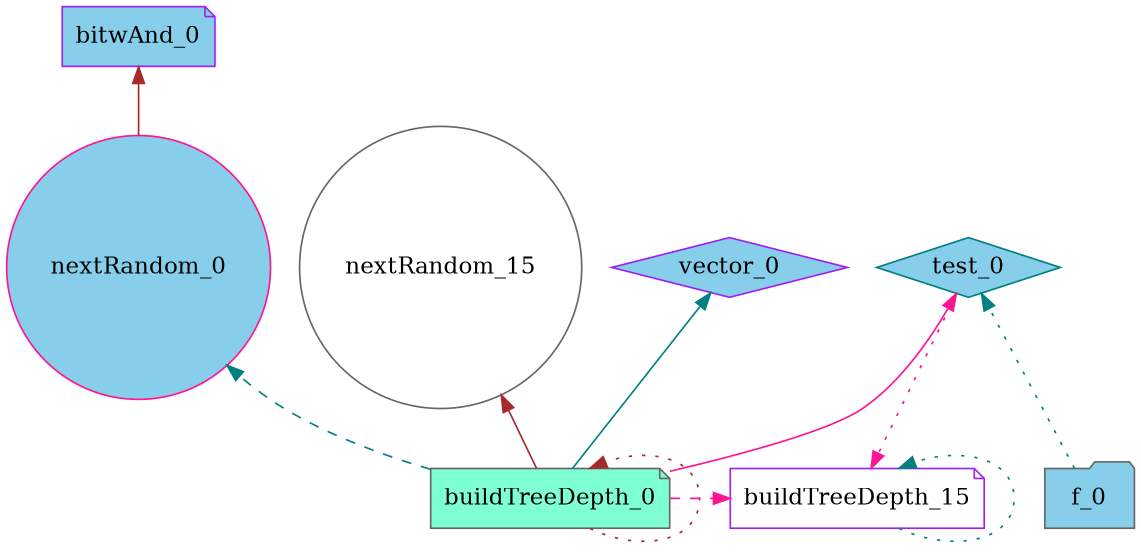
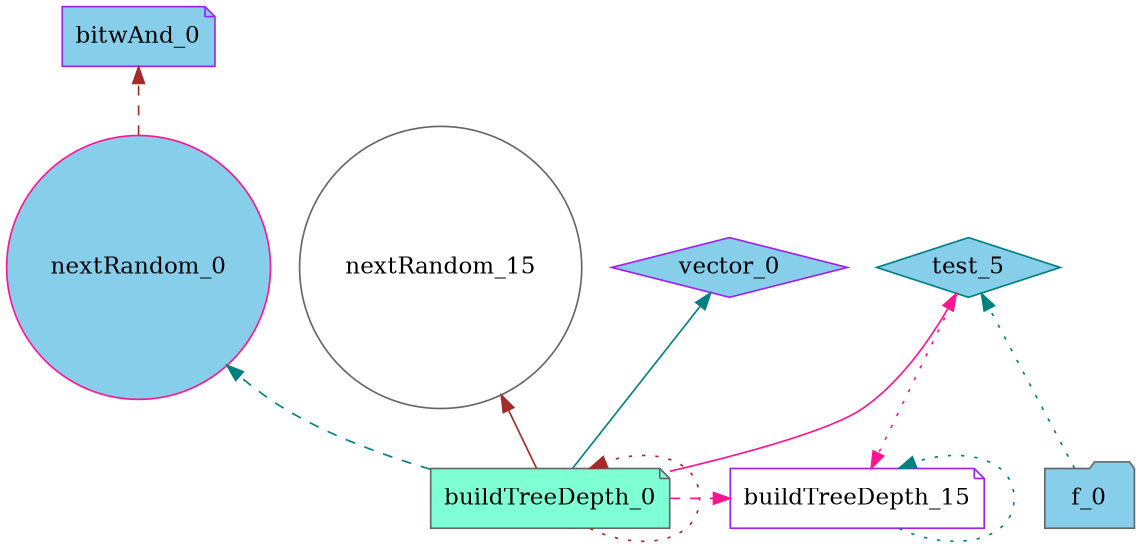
(139, 109) -> (139, 109)
(968, 267) -> (968, 267)
